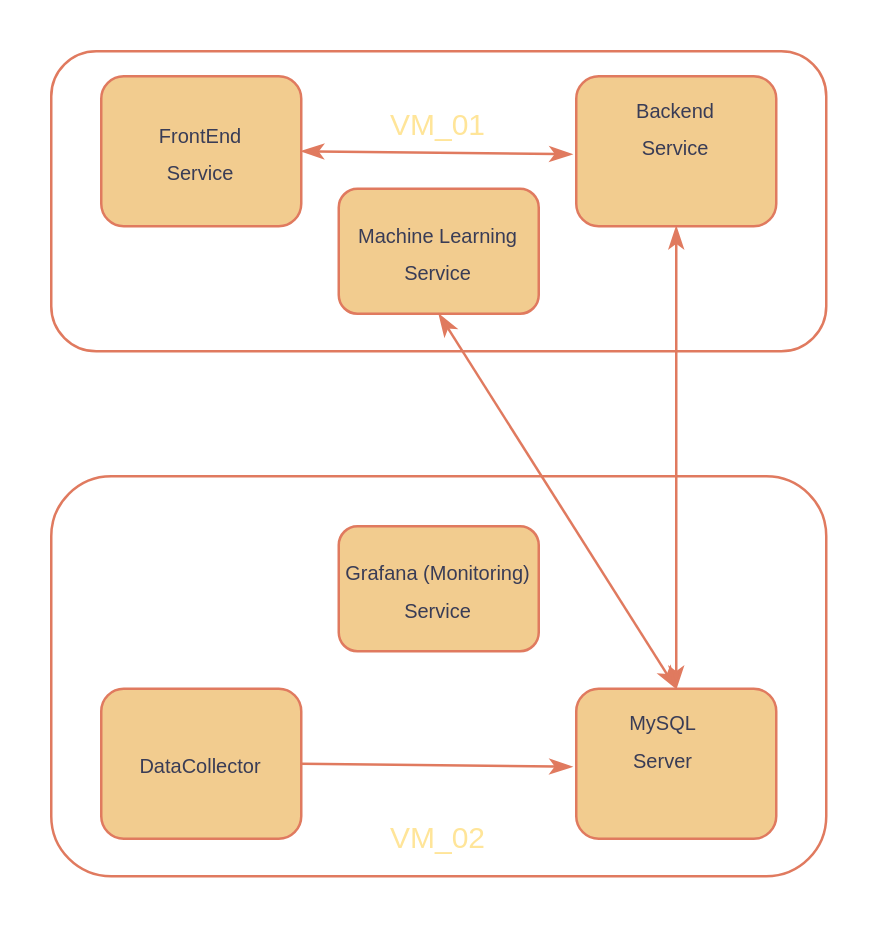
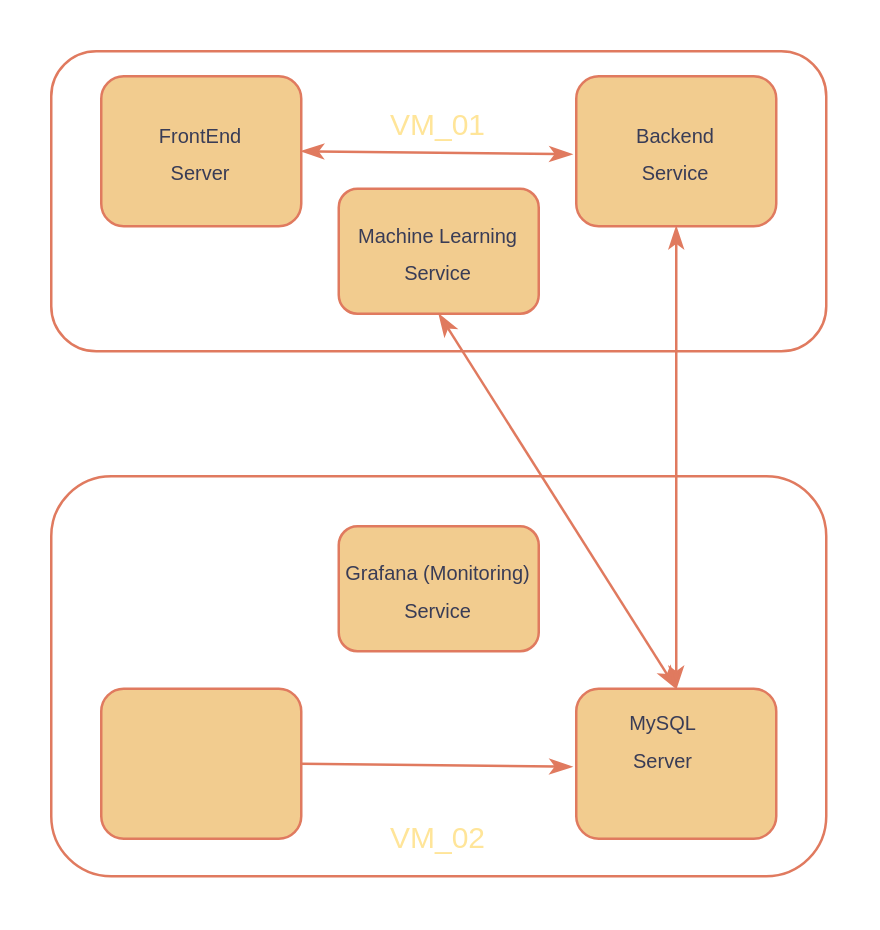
(676, 126) -> (676, 151)
(201, 151) -> (201, 151)
(201, 764) -> none
